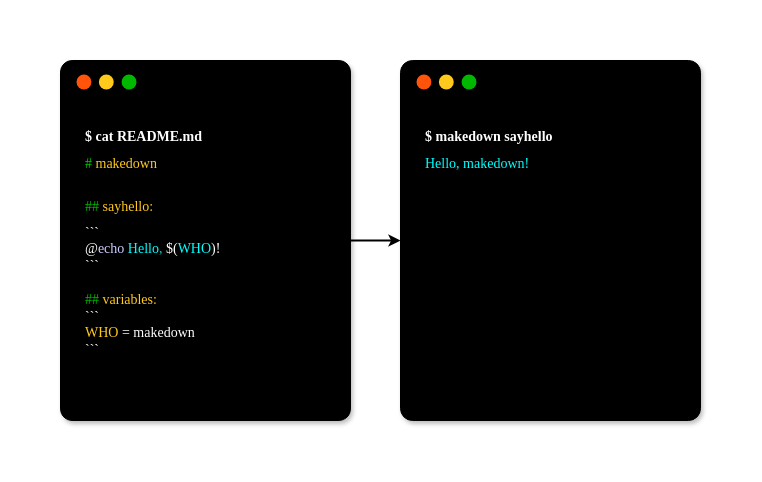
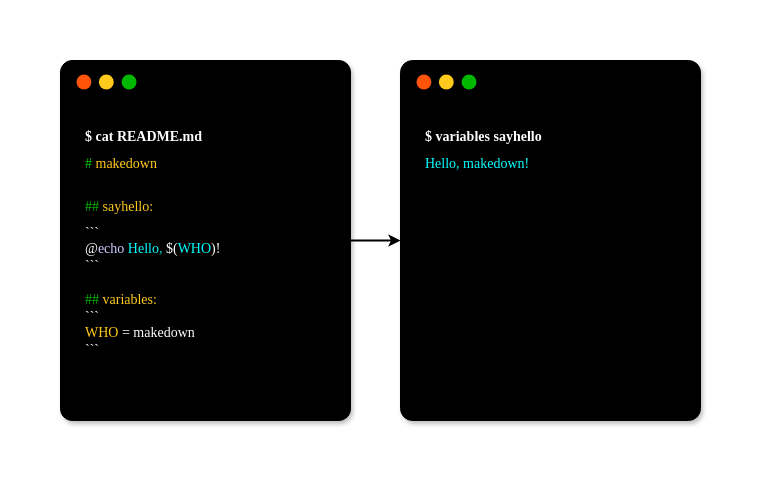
(493, 137) -> (493, 137)
